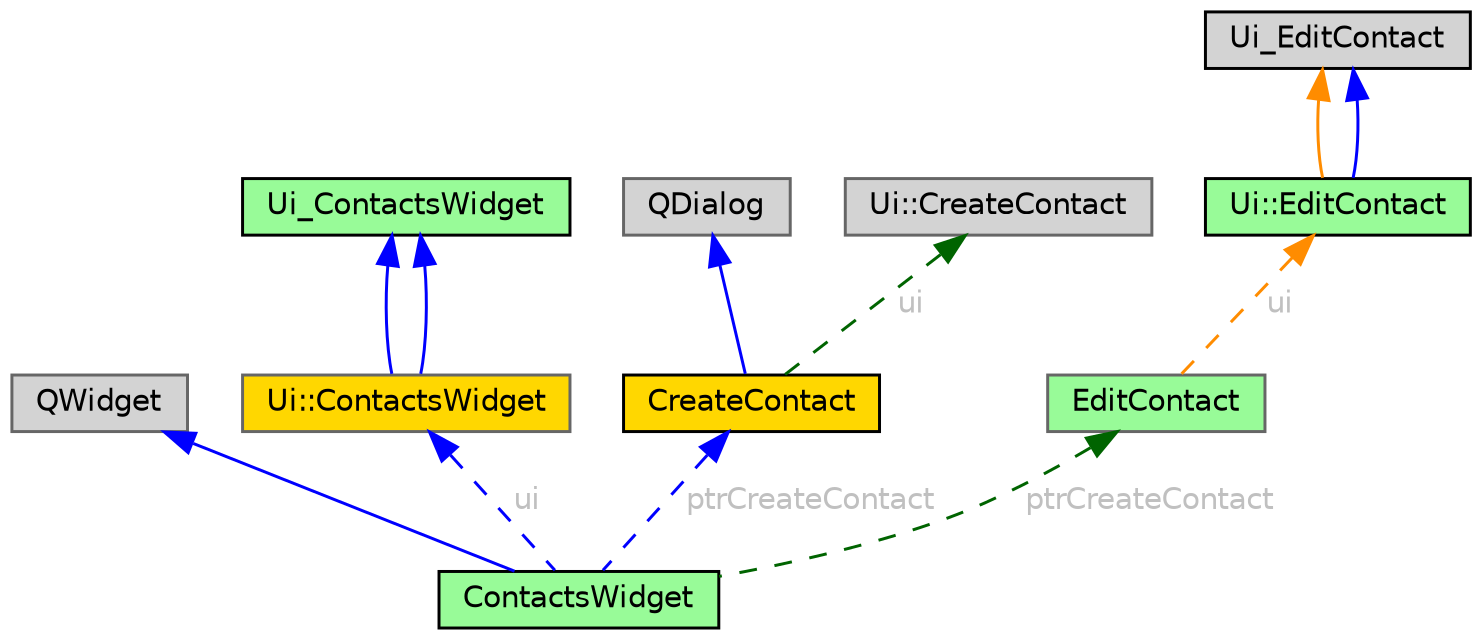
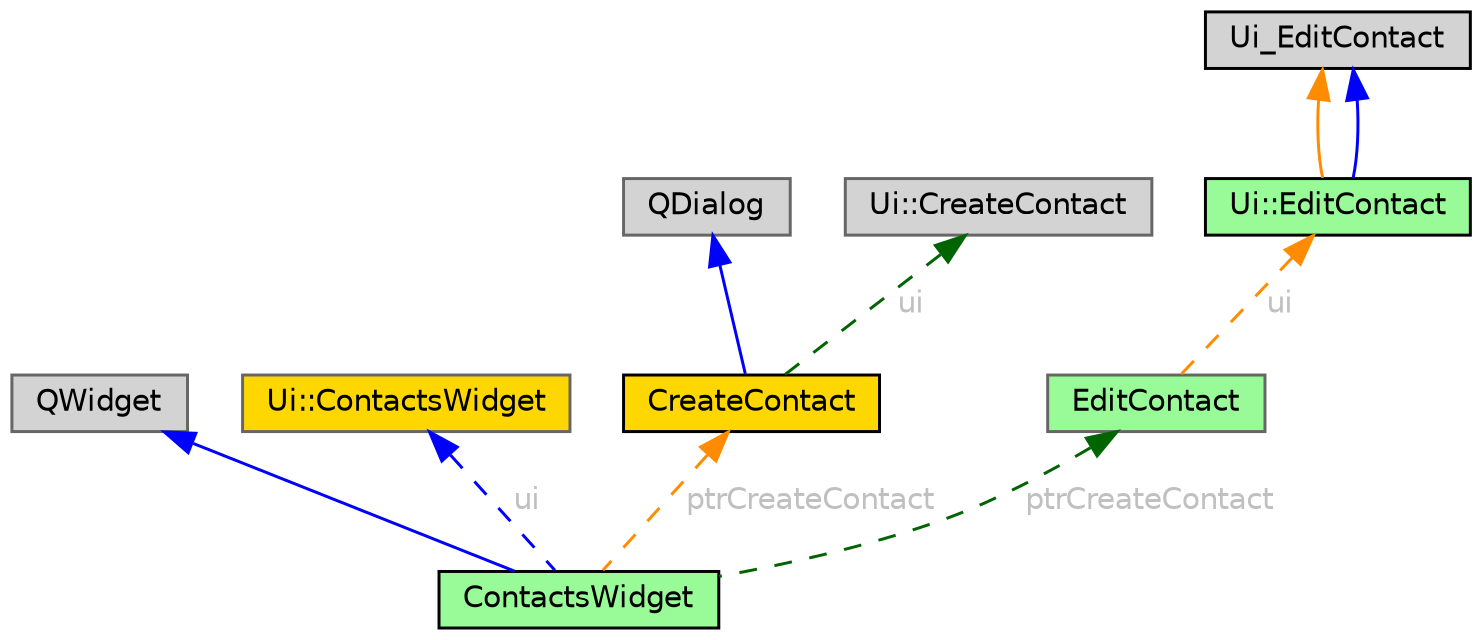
(406, 207) -> none
(655, 513) -> (655, 513)
